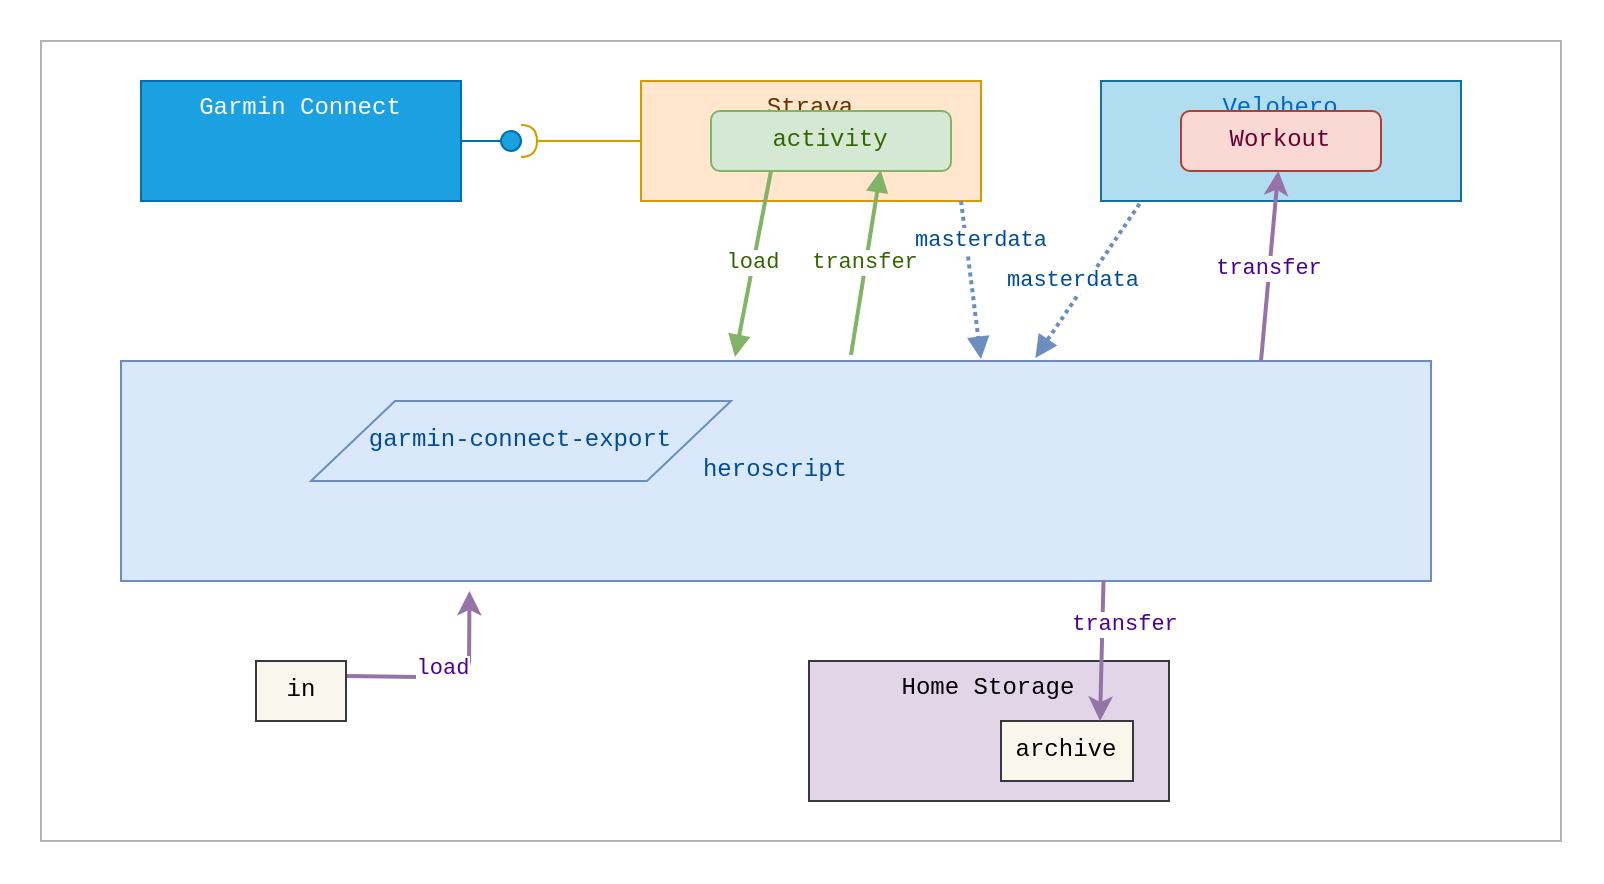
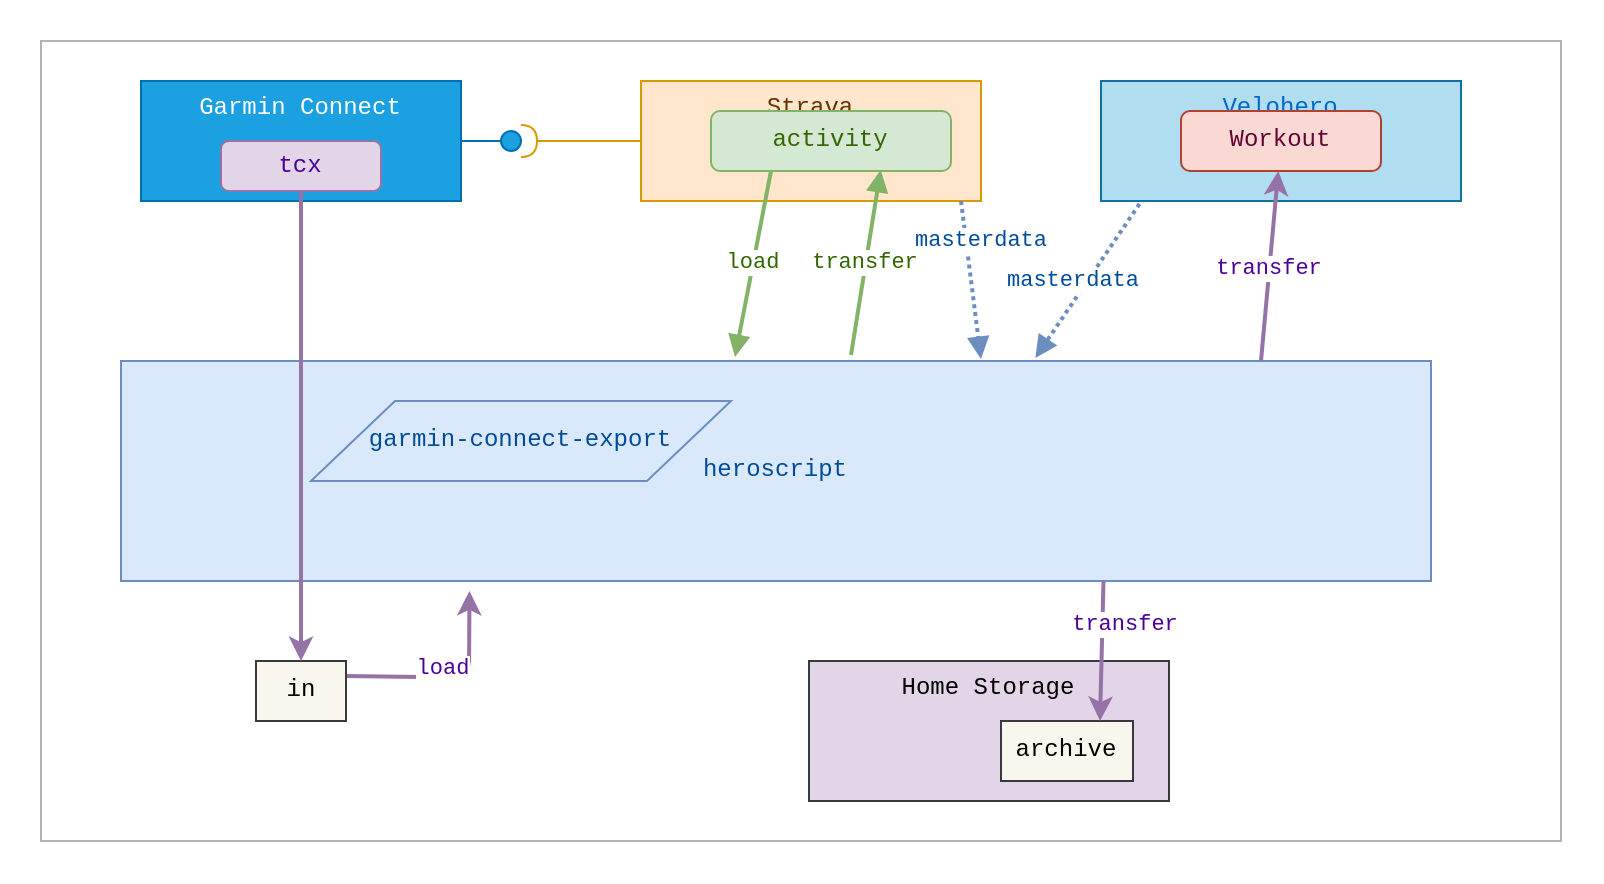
none -> (301, 166)
none -> (301, 417)
